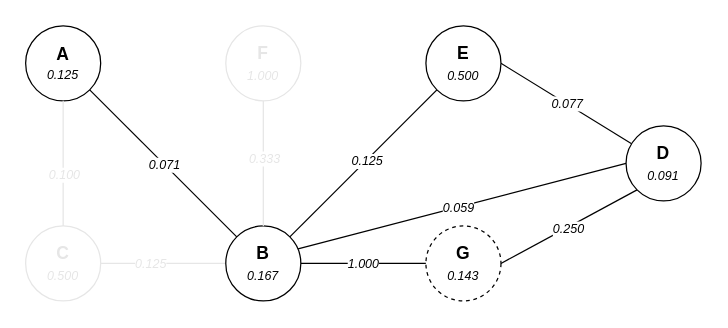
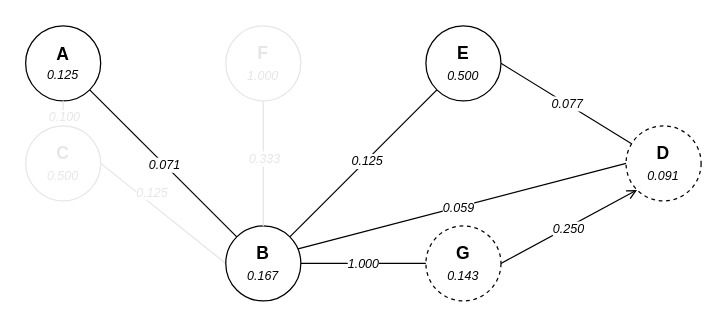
(663, 163) -> (663, 163)
(632, 192) -> (631, 192)
(63, 263) -> (63, 163)
